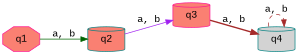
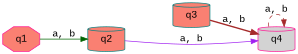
(191, 15) -> (191, 15)
(146, 28) -> (188, 44)
(277, 39) -> (277, 39)
